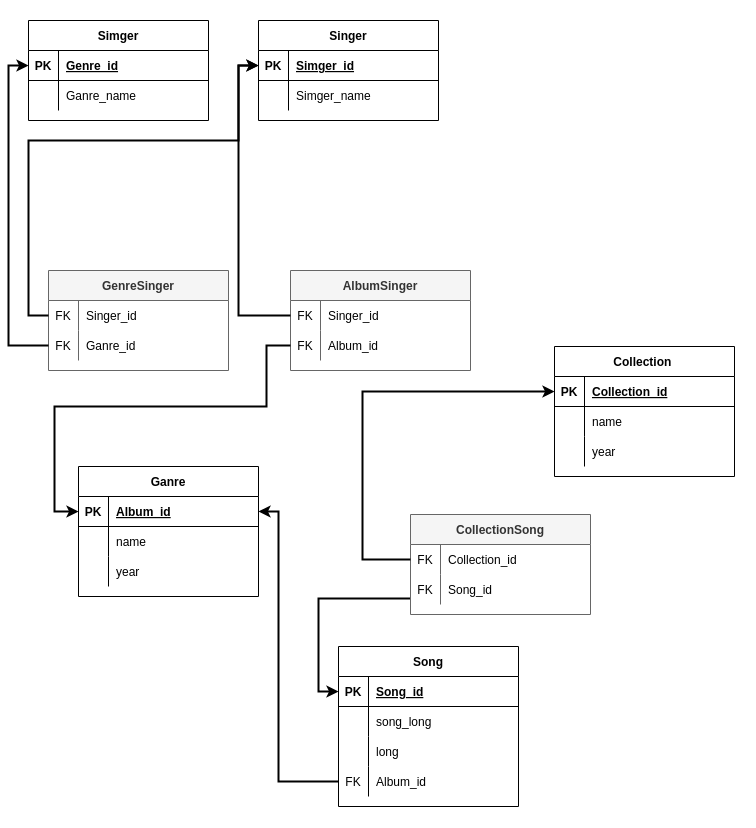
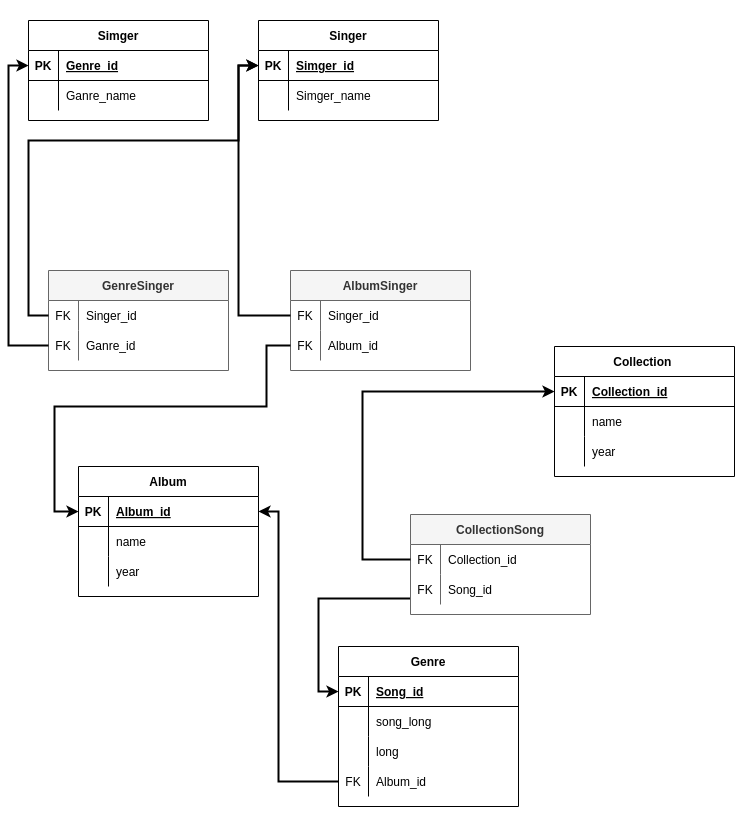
(168, 482) -> (168, 482)
(428, 662) -> (428, 662)
